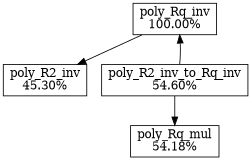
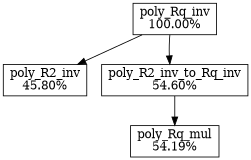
(180, 54) -> (169, 45)
(45, 80) -> (45, 80)
(175, 141) -> (175, 141)
